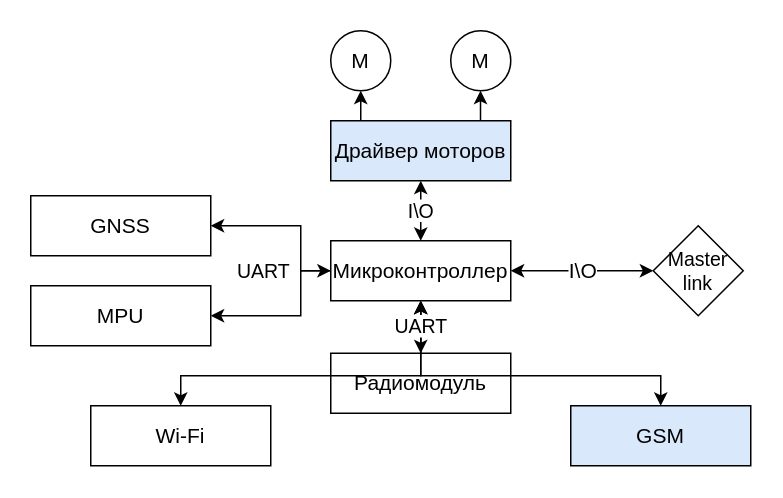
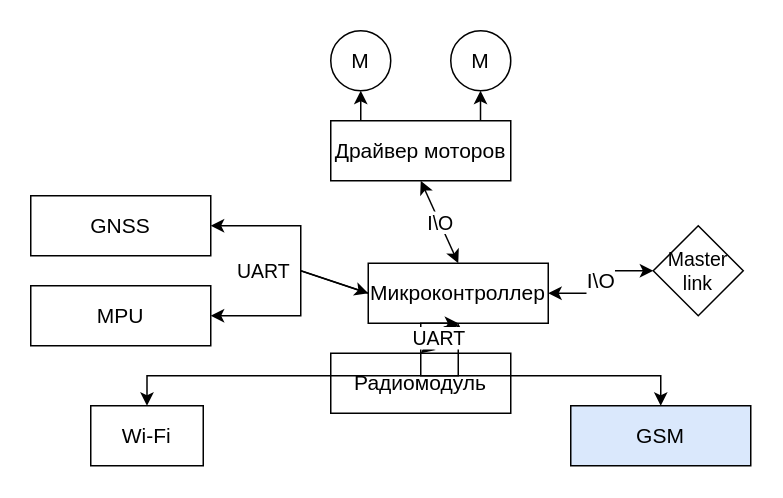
(421, 151) -> (421, 151)
(421, 271) -> (458, 293)
(181, 436) -> (147, 436)
